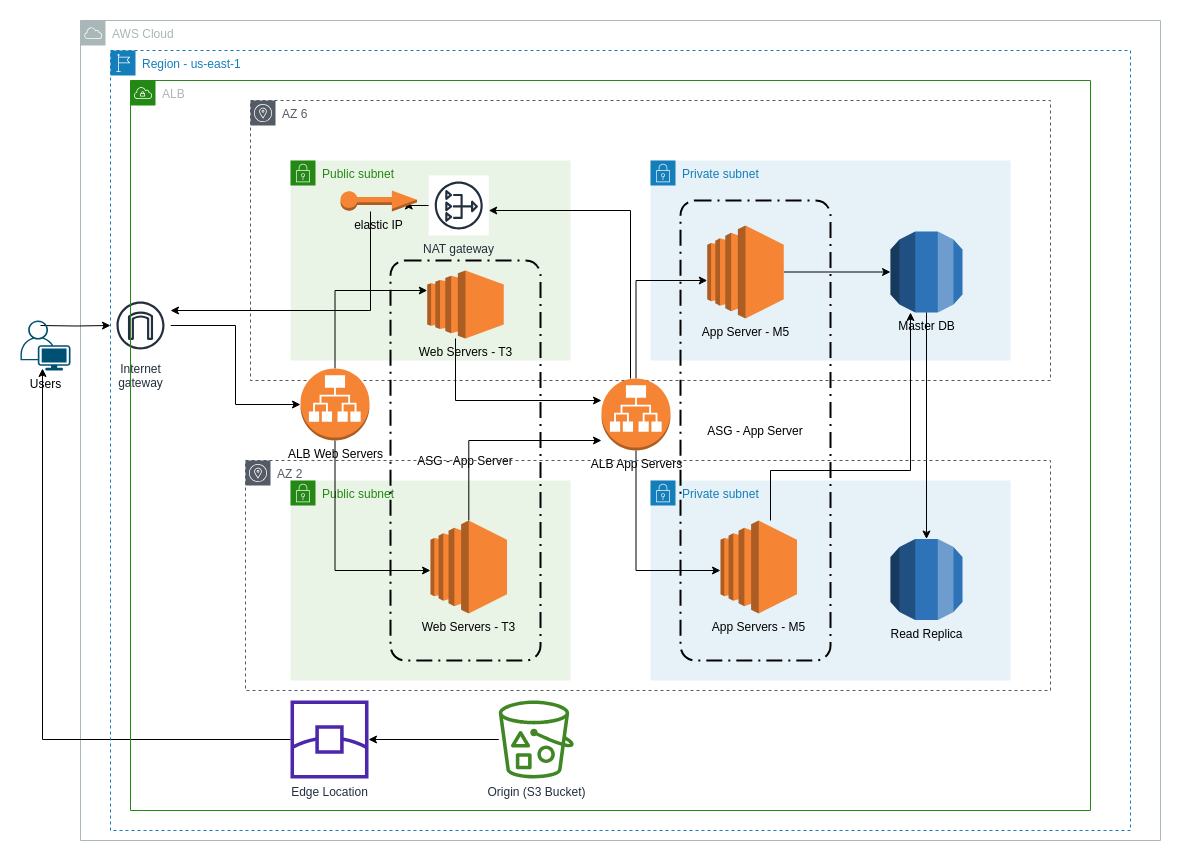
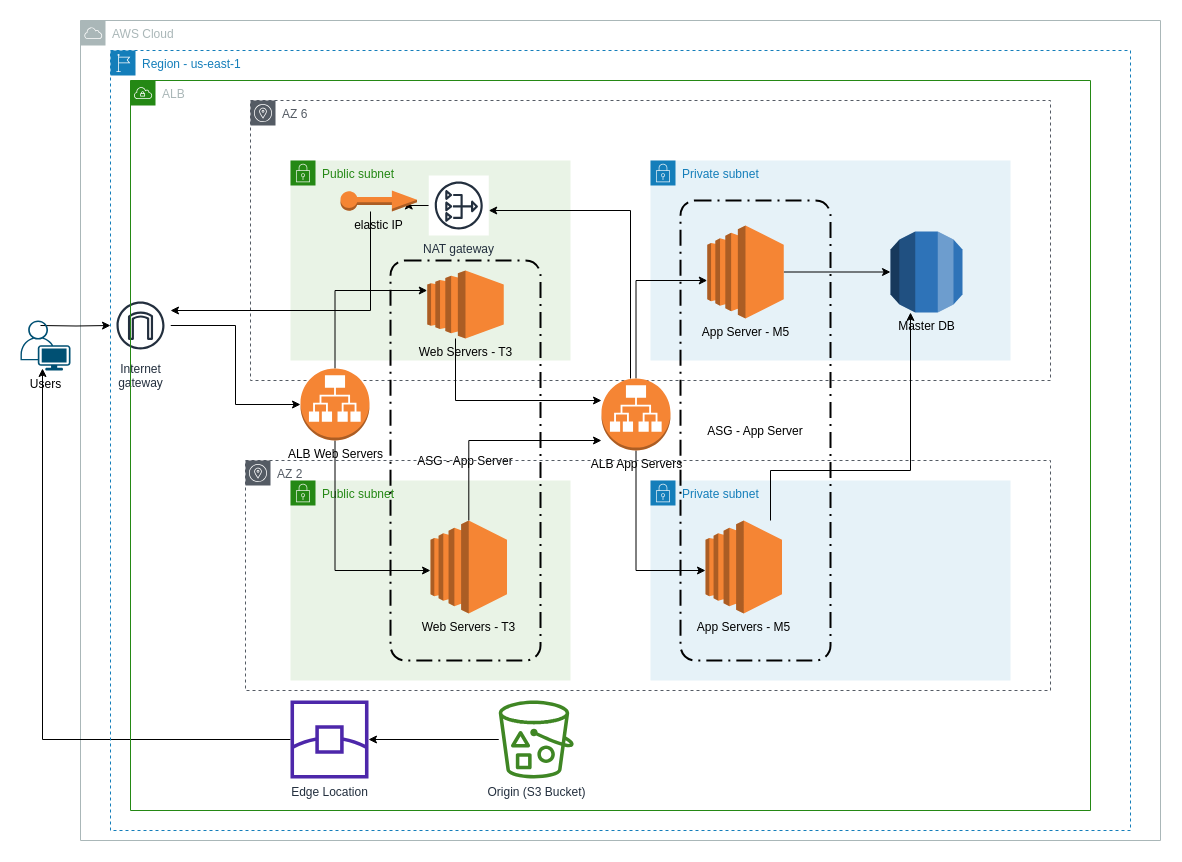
(927, 423) -> none
(759, 567) -> (744, 567)
(927, 580) -> none
